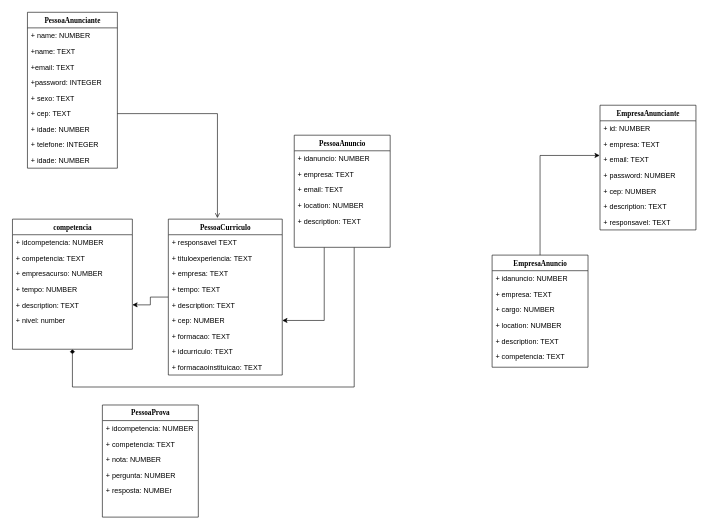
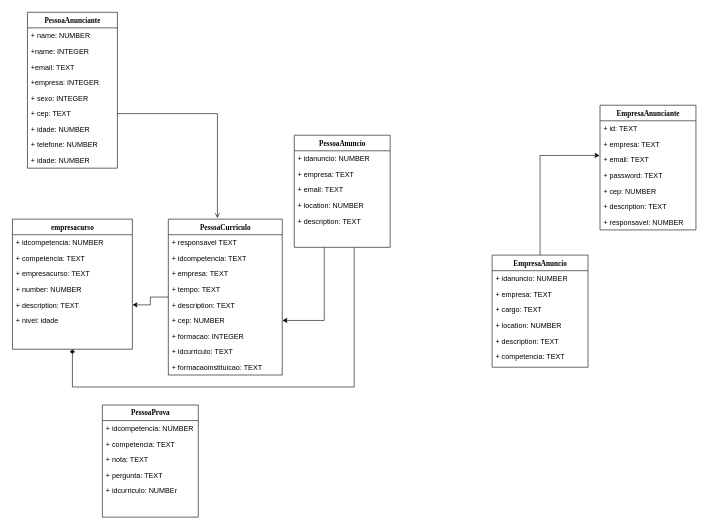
(51, 52) -> (57, 52)
(65, 83) -> (63, 83)
(52, 99) -> (58, 99)
(624, 129) -> (620, 129)
(65, 146) -> (63, 146)
(637, 176) -> (633, 176)
(638, 223) -> (642, 223)
(73, 228) -> (73, 228)
(216, 259) -> (210, 259)
(57, 275) -> (53, 275)
(43, 290) -> (45, 290)
(523, 311) -> (519, 311)
(41, 321) -> (39, 321)
(201, 337) -> (207, 337)
(131, 461) -> (127, 461)
(139, 476) -> (135, 476)
(139, 492) -> (143, 492)
